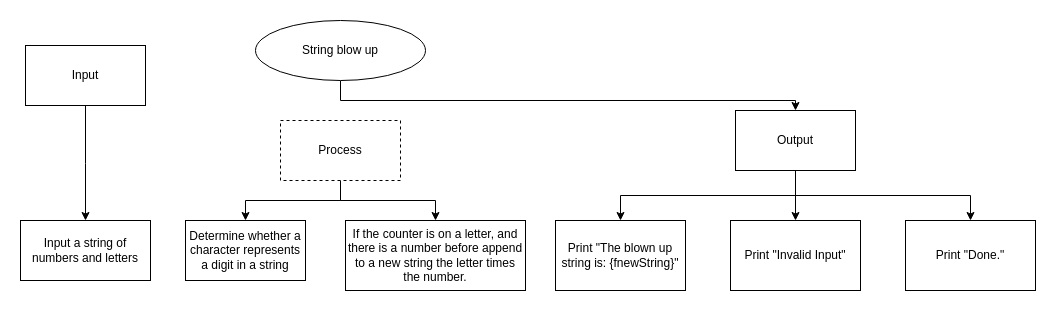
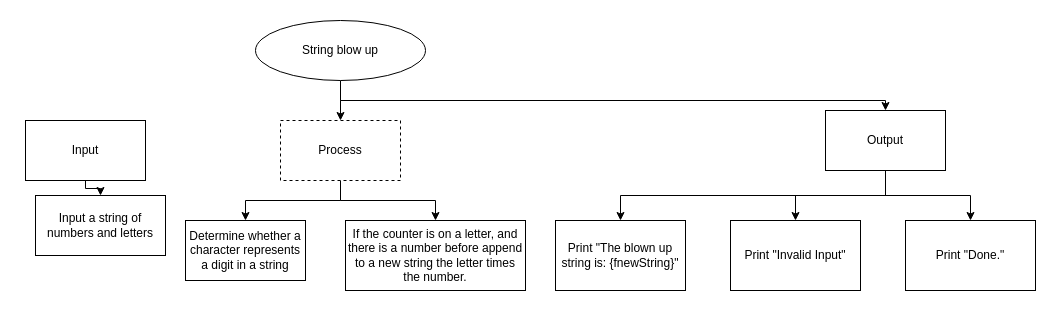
(86, 76) -> (86, 151)
none -> (341, 108)
(796, 141) -> (886, 141)
(86, 251) -> (101, 226)
